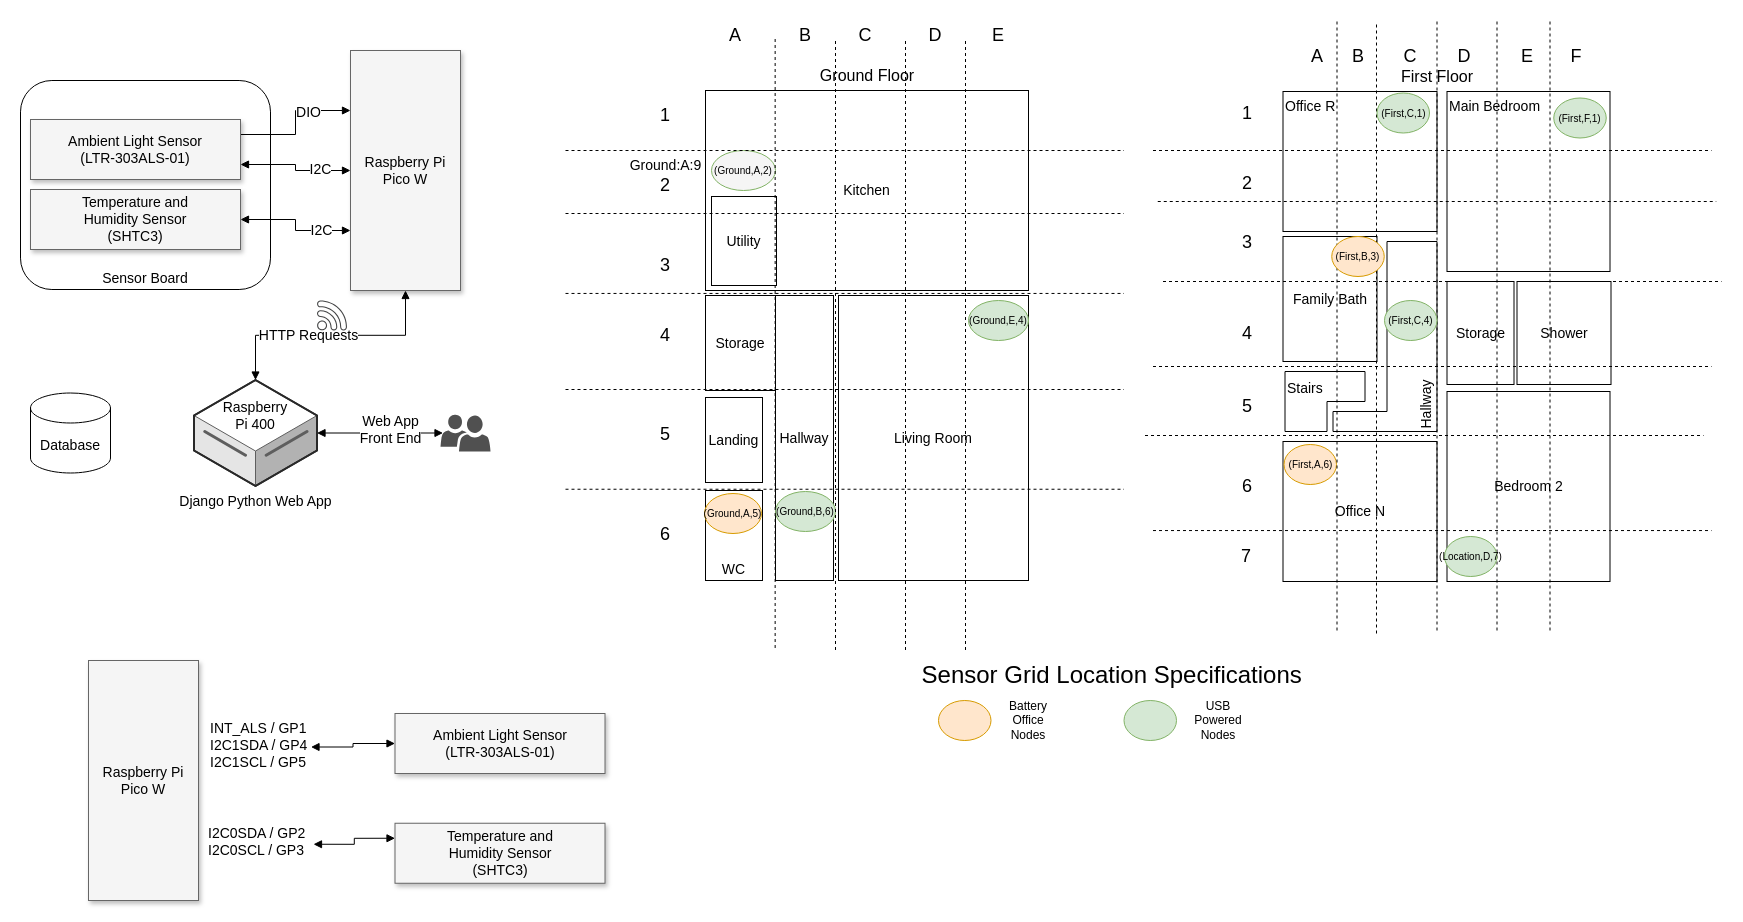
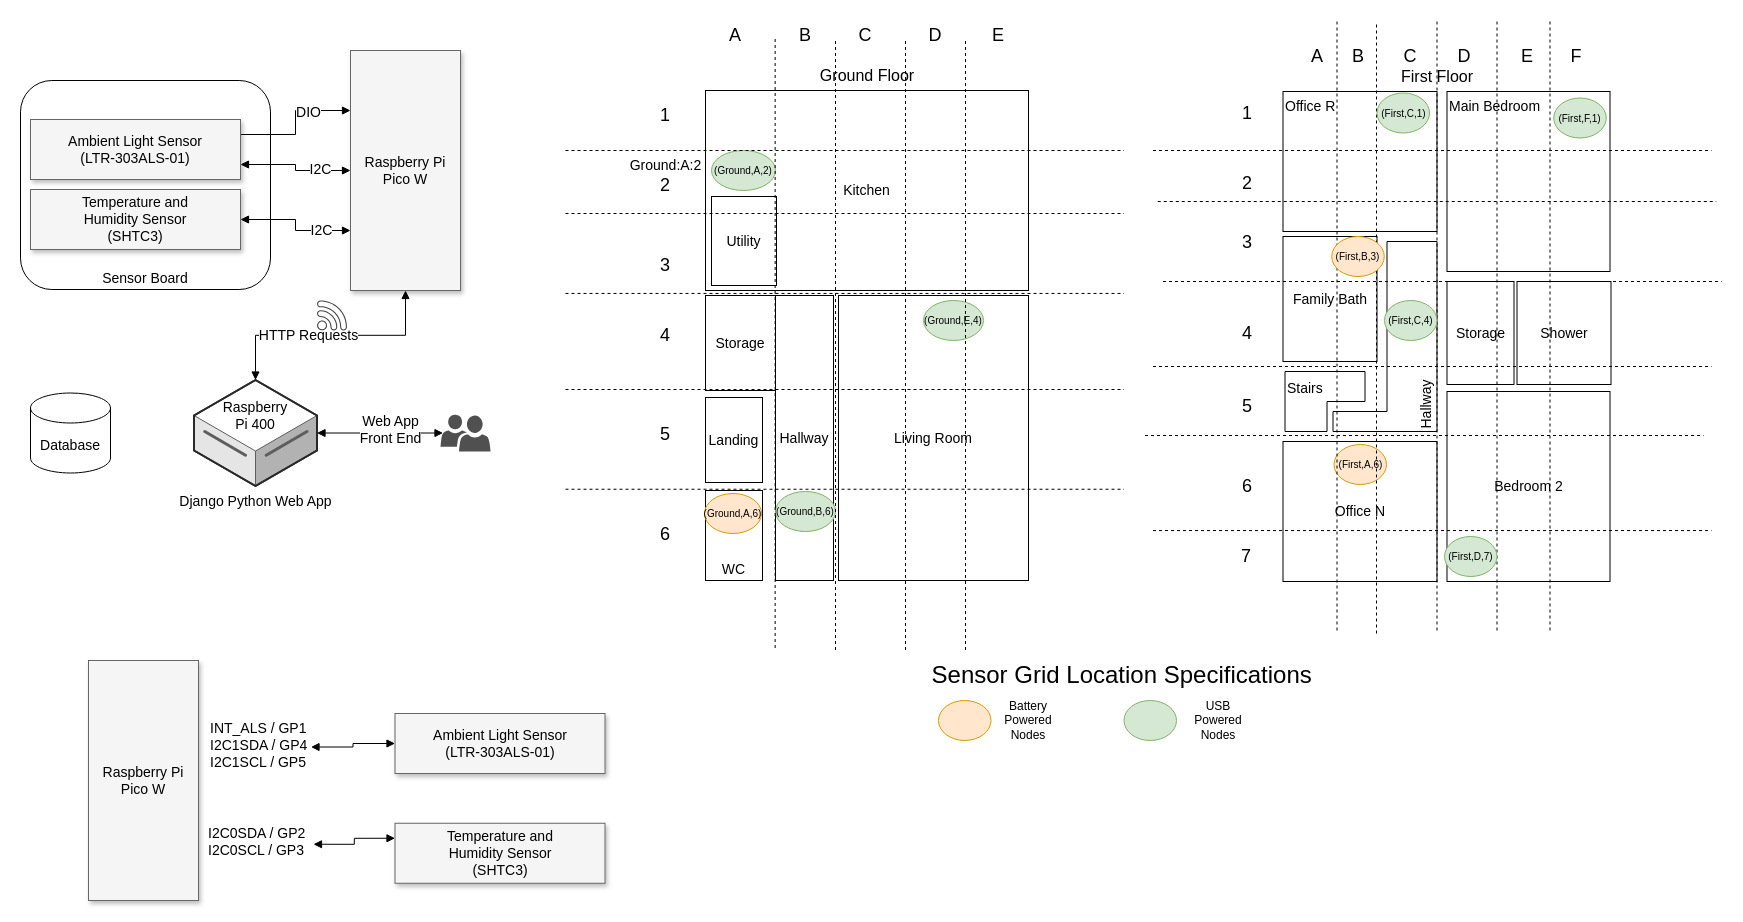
(666, 166) -> (666, 166)
(744, 171) -> (744, 171)
(999, 321) -> (954, 321)
(1310, 465) -> (1360, 465)
(733, 514) -> (733, 514)
(1471, 557) -> (1471, 557)
(1116, 676) -> (1126, 676)
(1029, 721) -> (1029, 721)
